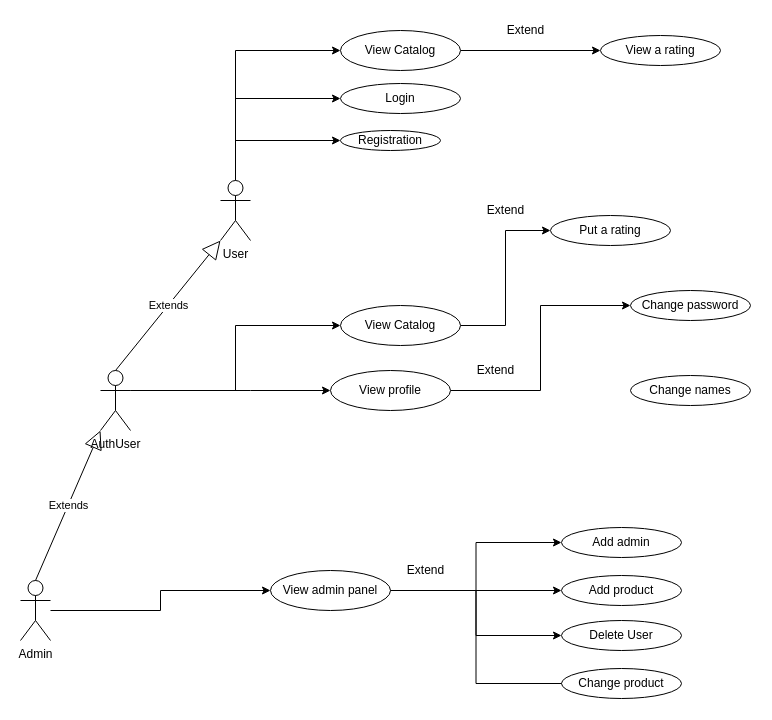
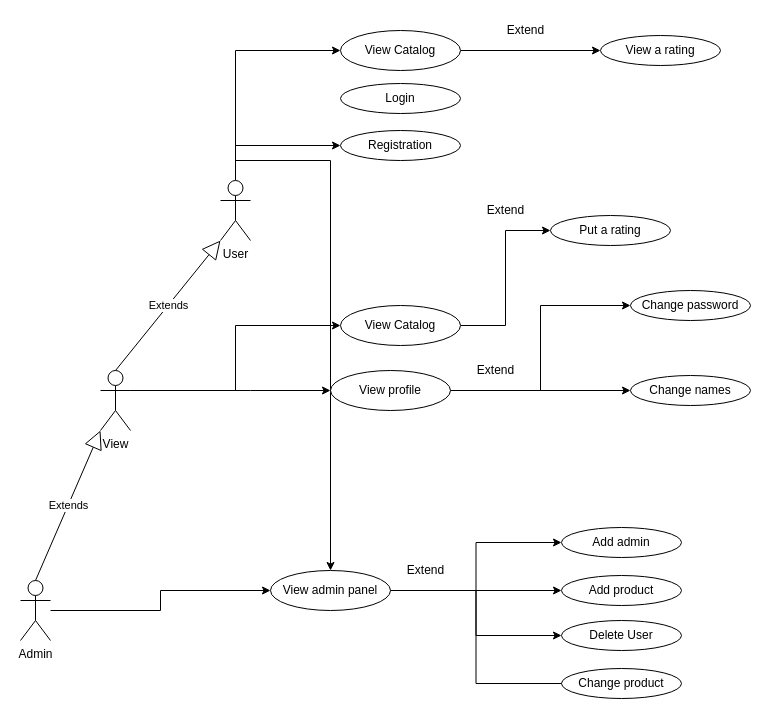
(285, 99) -> (331, 316)
(391, 141) -> (401, 146)
none -> (583, 391)
(116, 445) -> (116, 445)
